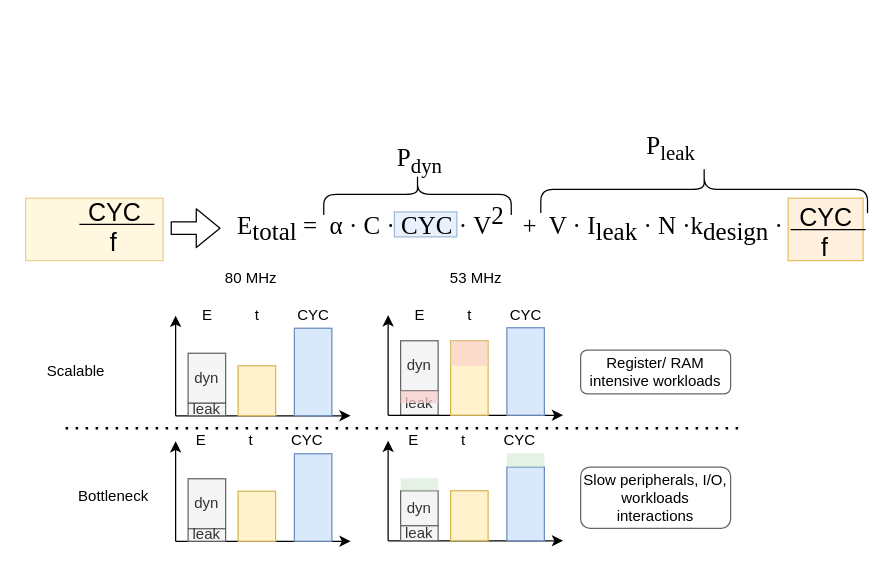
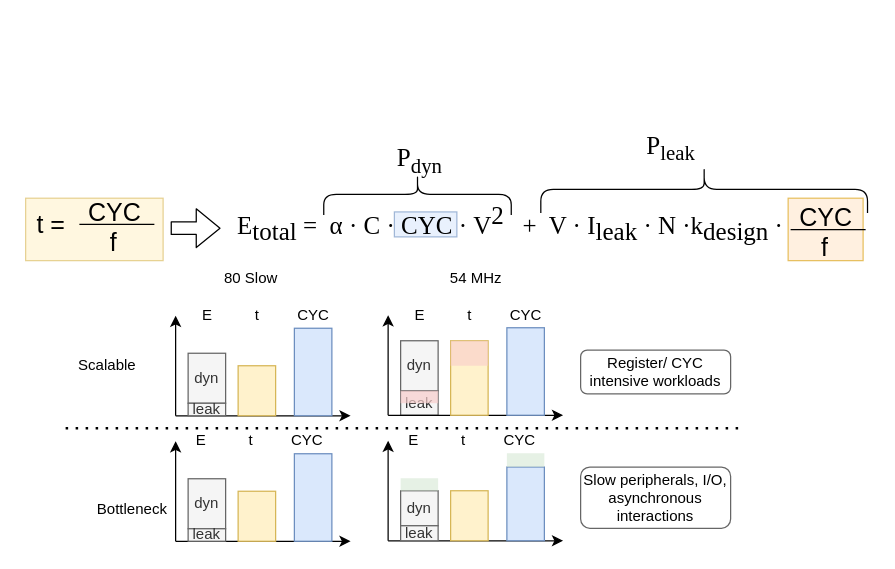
none -> (51, 223)
(251, 278) -> (251, 278)
(476, 278) -> (476, 278)
(76, 372) -> (107, 366)
(656, 372) -> (656, 372)
(113, 497) -> (132, 509)
(656, 498) -> (656, 498)
